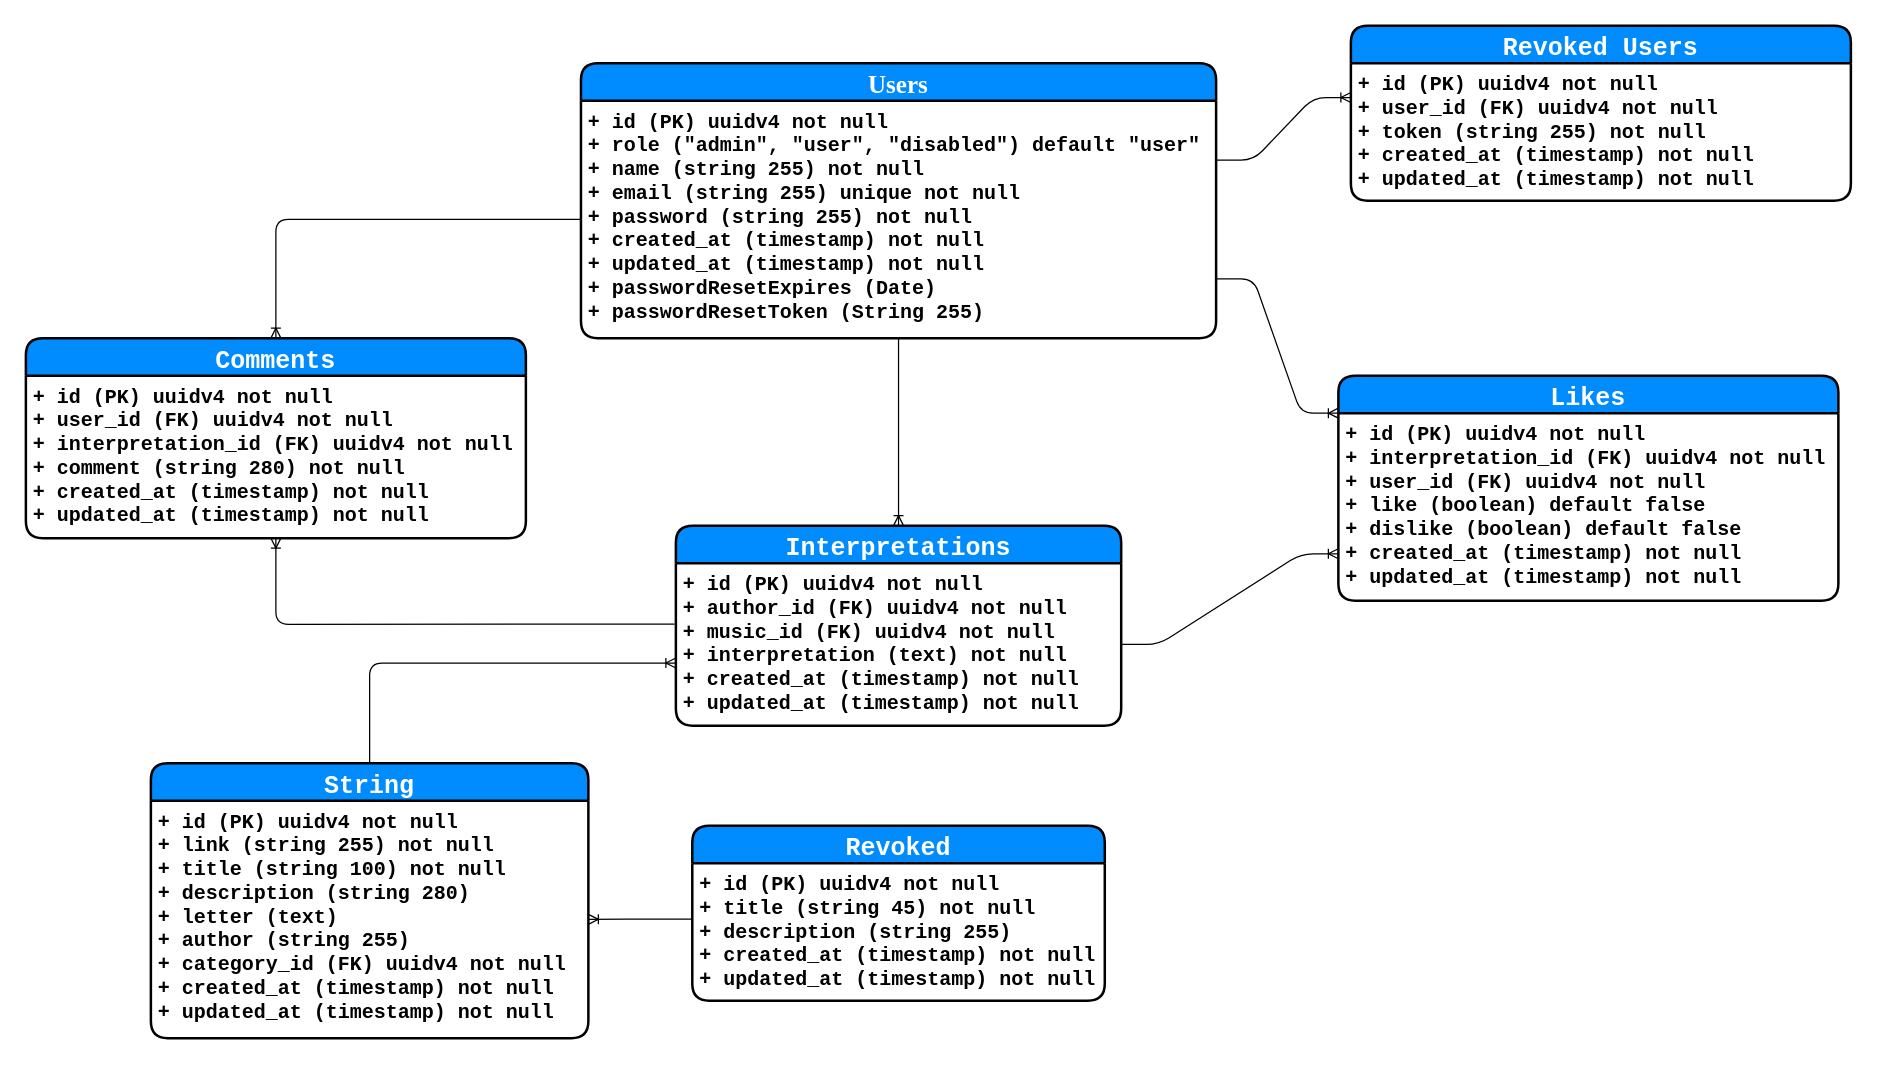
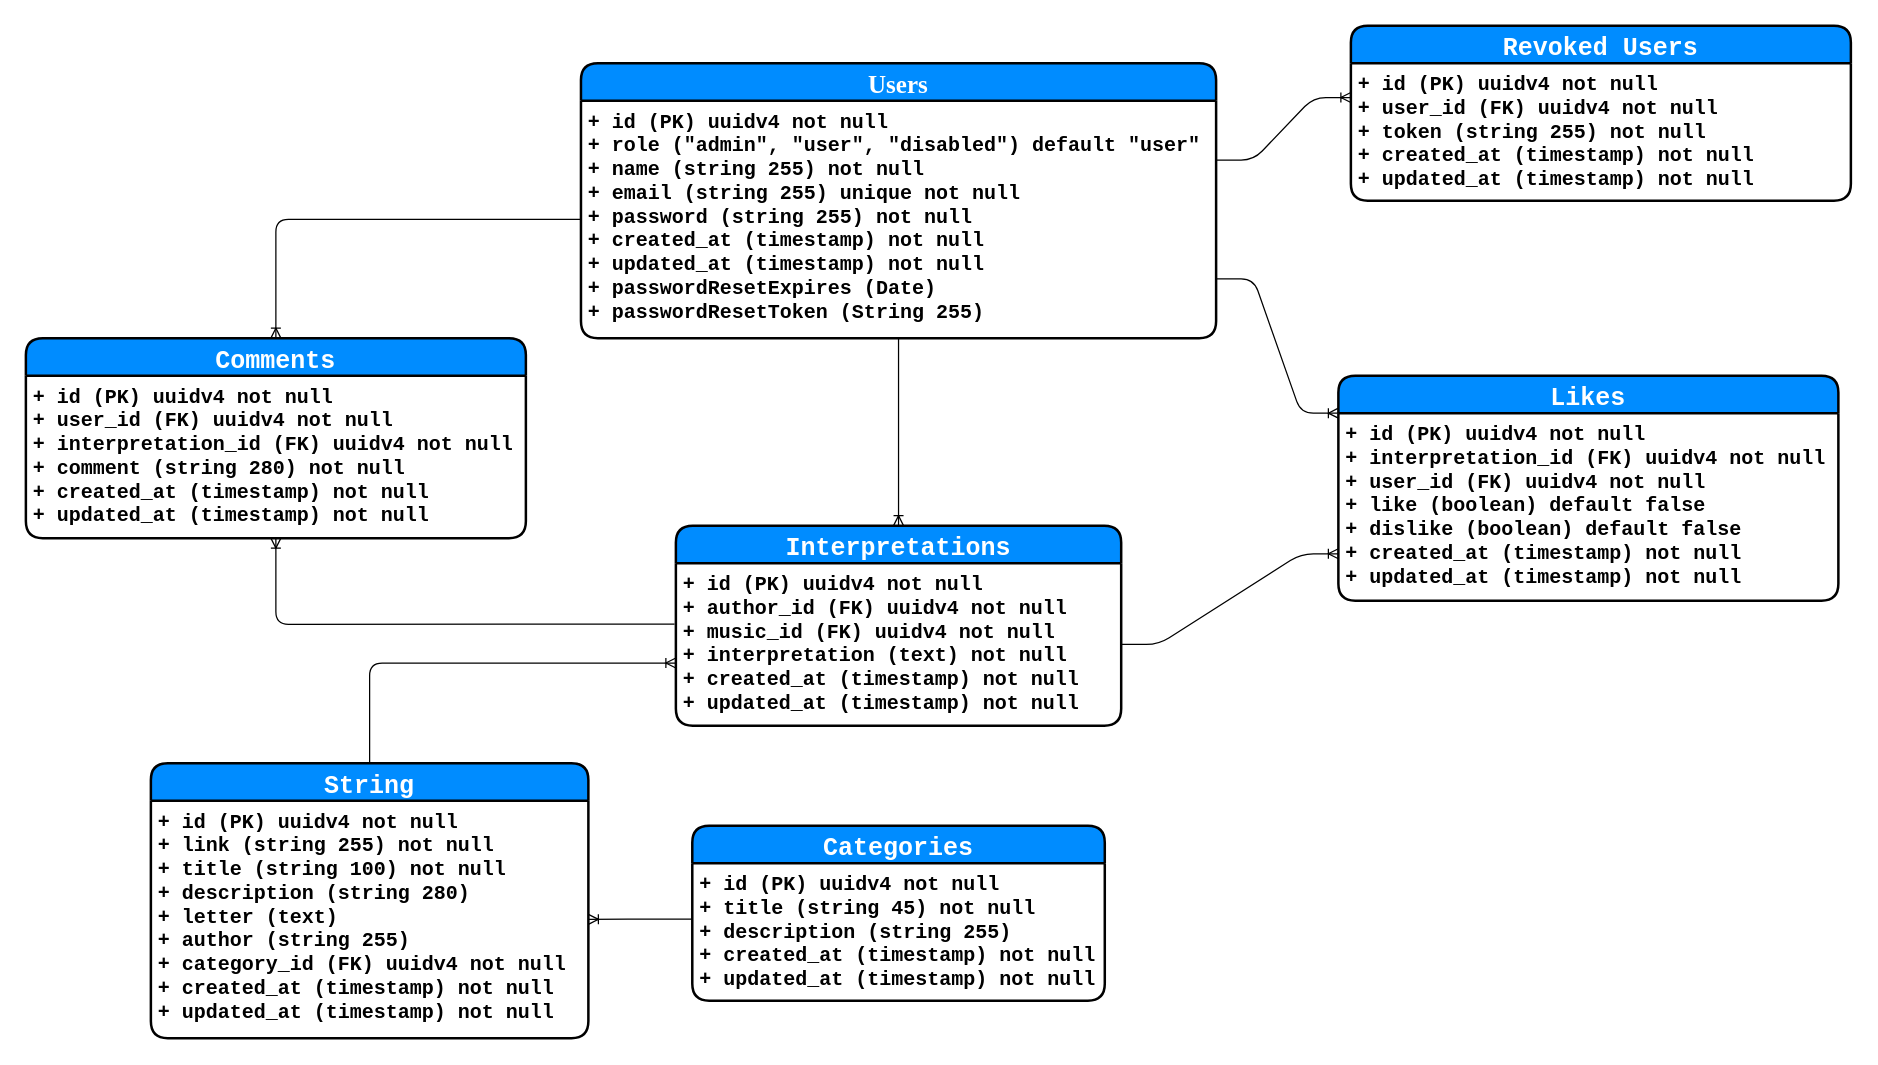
(898, 847) -> (898, 847)
